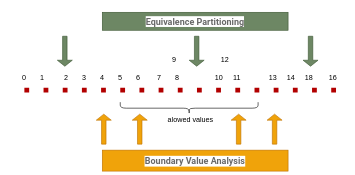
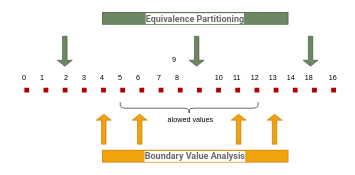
(195, 21) -> (195, 18)
(225, 60) -> (255, 78)
(195, 161) -> (195, 156)
